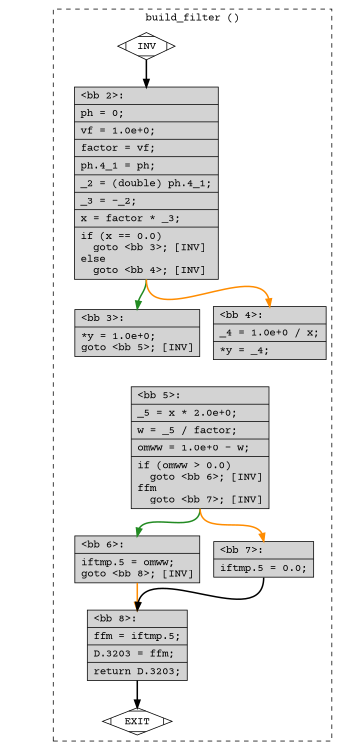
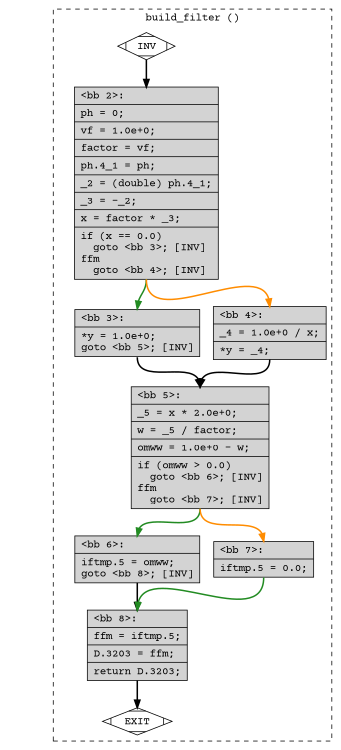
(93, 258) -> (90, 258)
none -> (165, 372)
none -> (239, 373)
(137, 593) -> (137, 593)
(204, 595) -> (204, 595)
